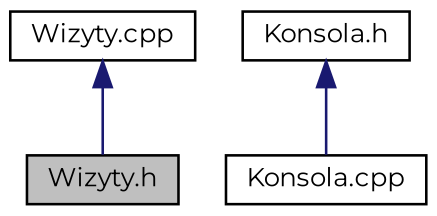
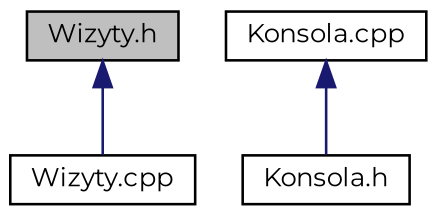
(103, 121) -> (103, 121)
(326, 121) -> (326, 121)
